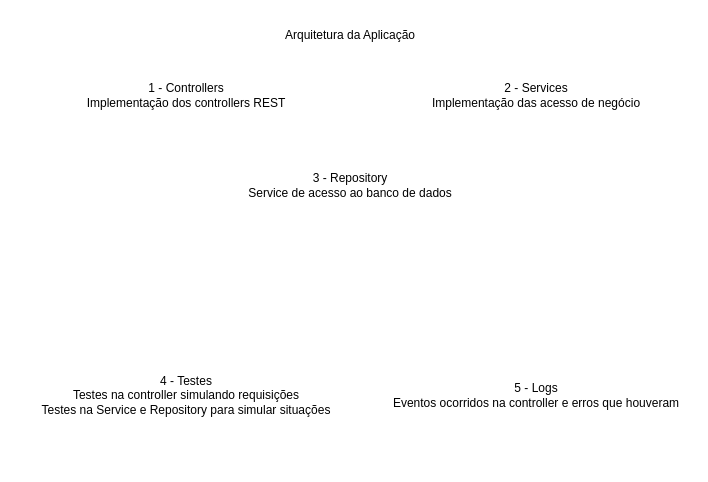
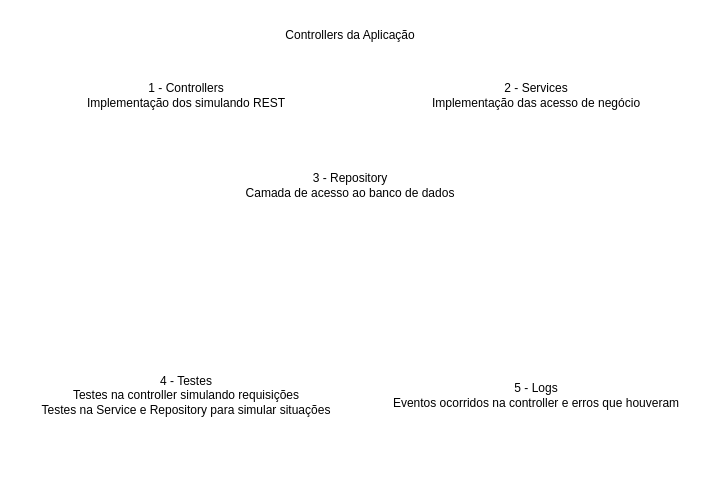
(351, 36) -> (351, 36)
(187, 96) -> (187, 96)
(351, 186) -> (351, 186)
